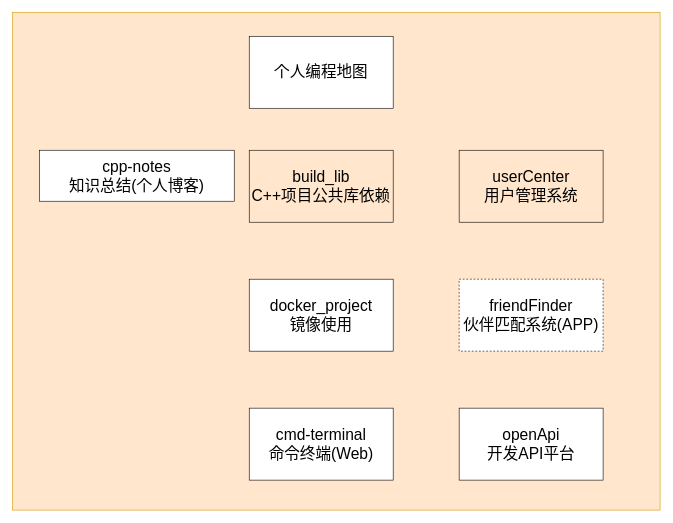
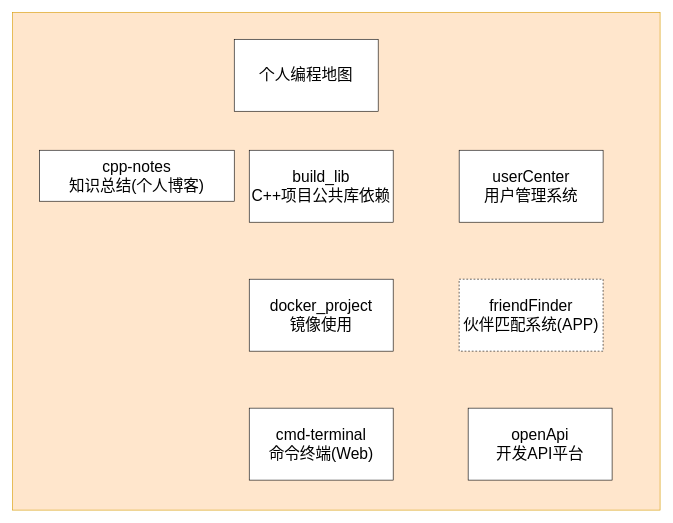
(321, 72) -> (306, 75)
(321, 186) -> (321, 186)
(531, 186) -> (531, 186)
(531, 444) -> (540, 444)
